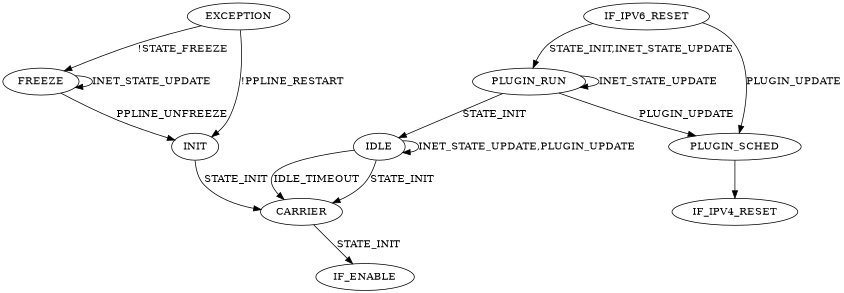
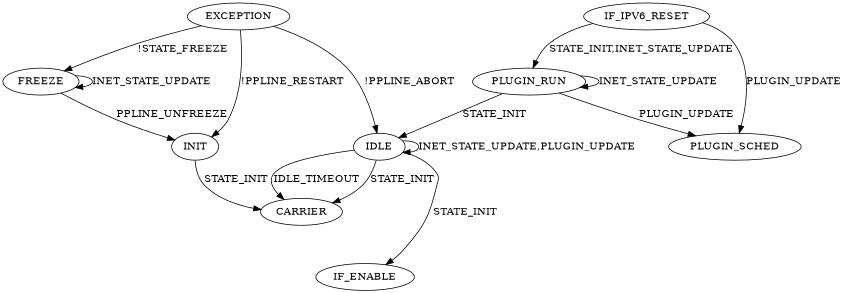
none -> (340, 61)
(735, 212) -> none
(331, 242) -> (432, 203)
